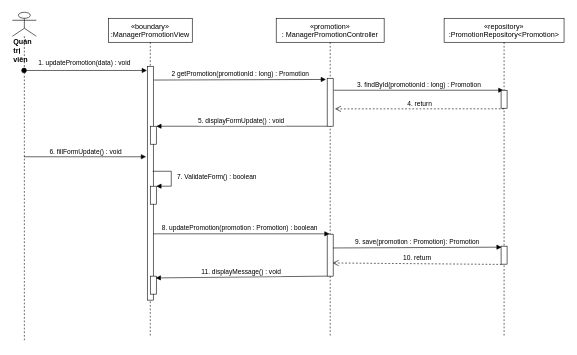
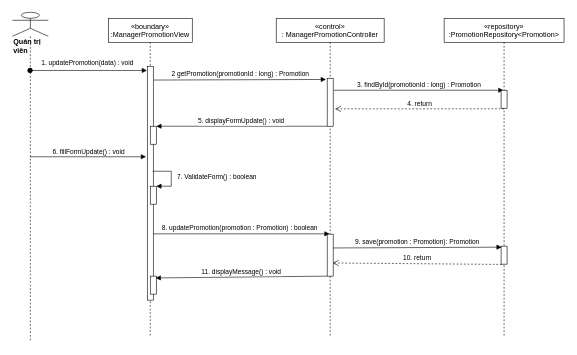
(330, 26) -> (330, 26)
(24, 177) -> (30, 177)
